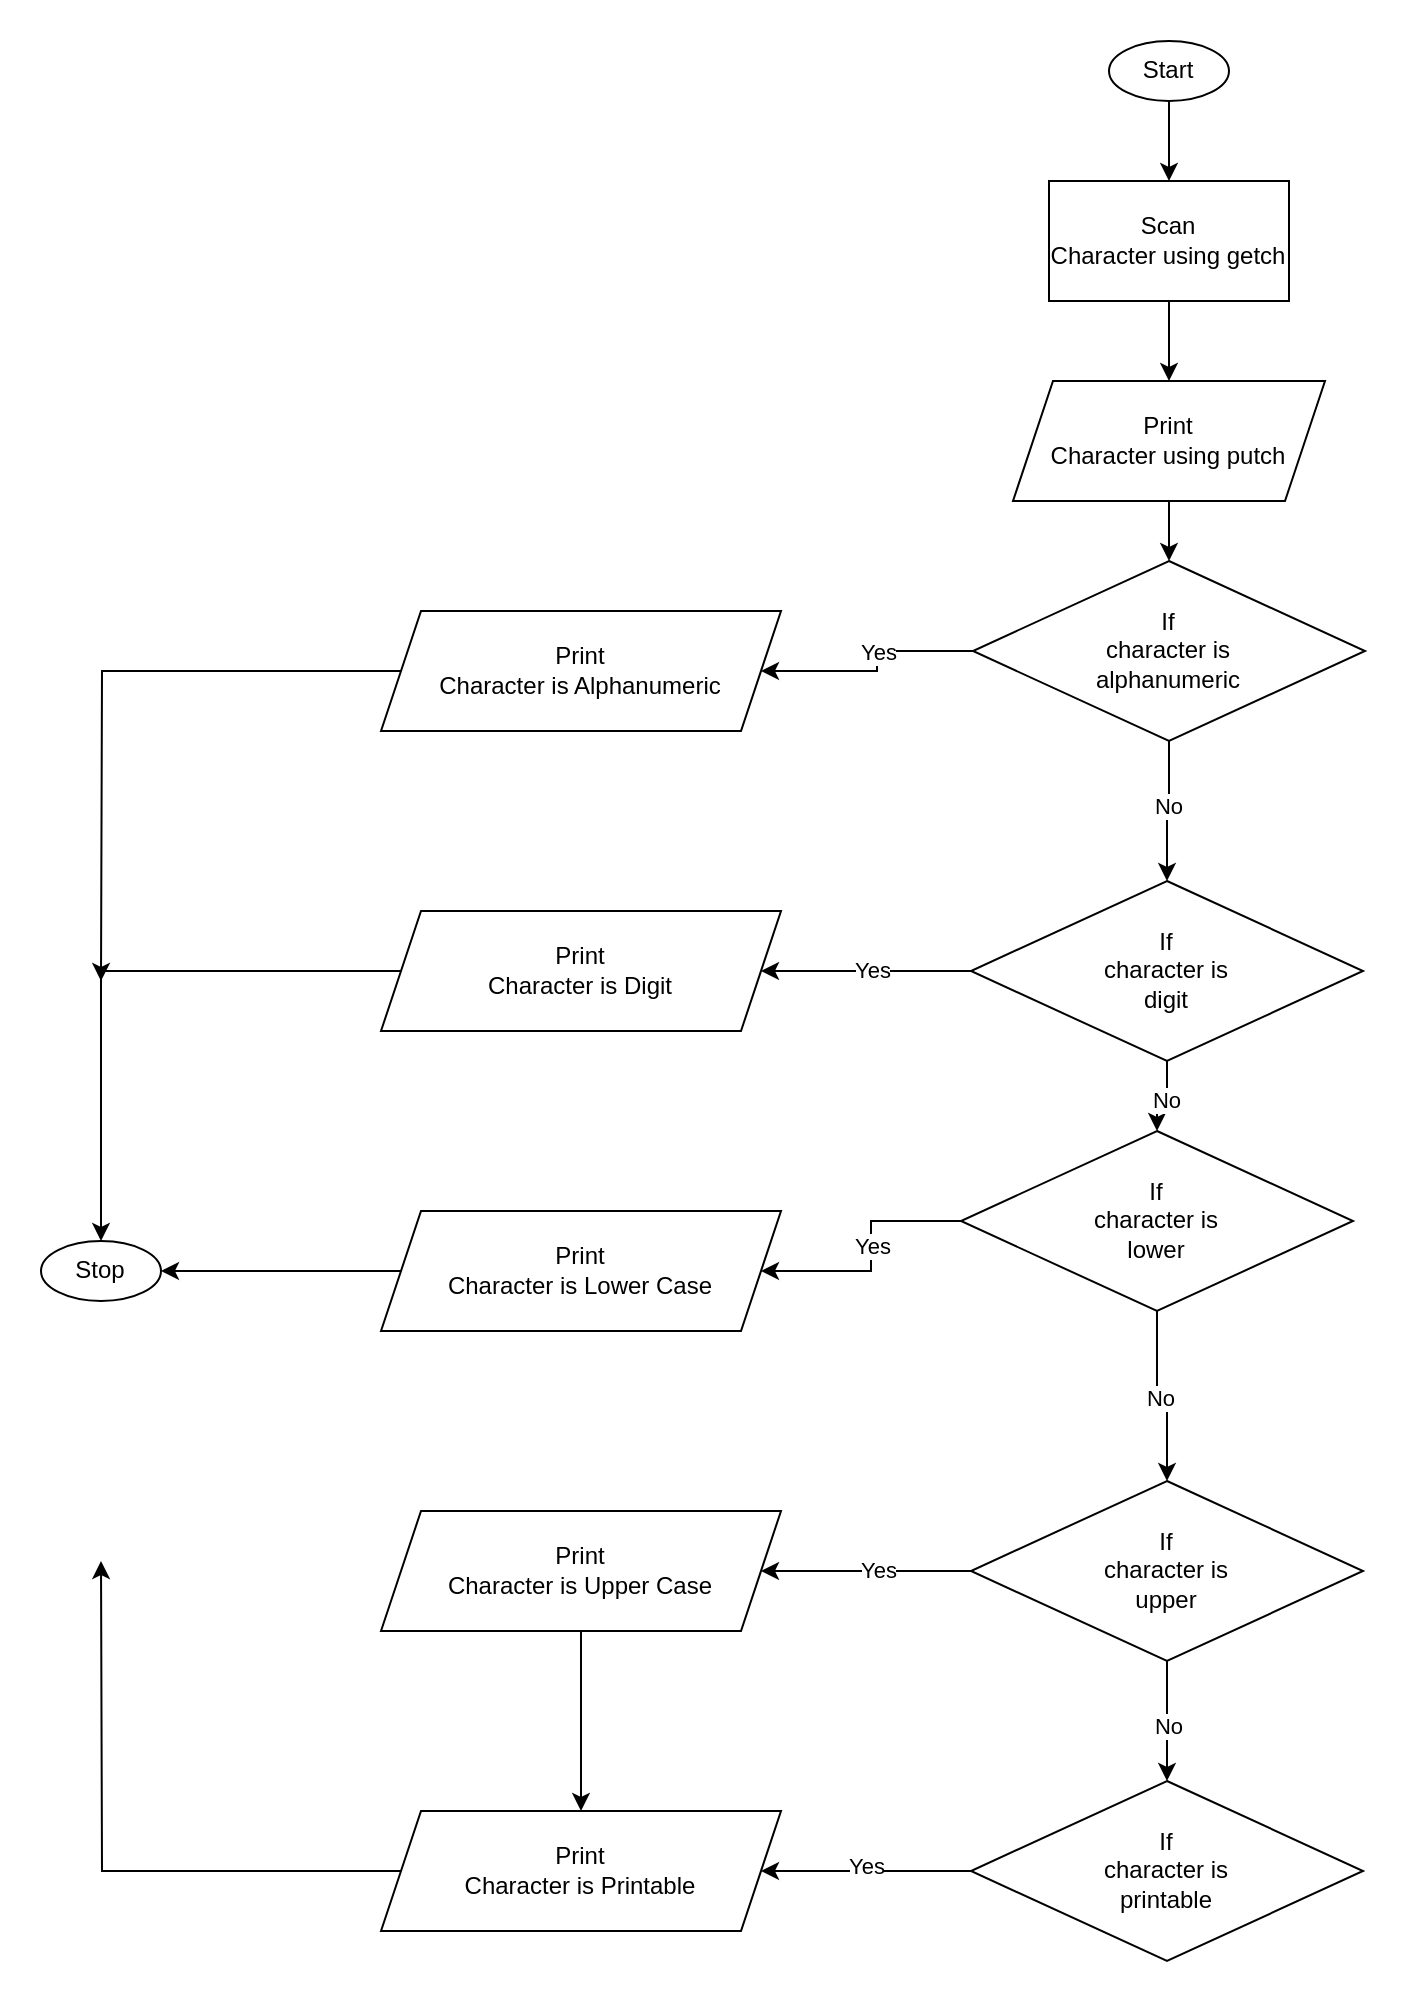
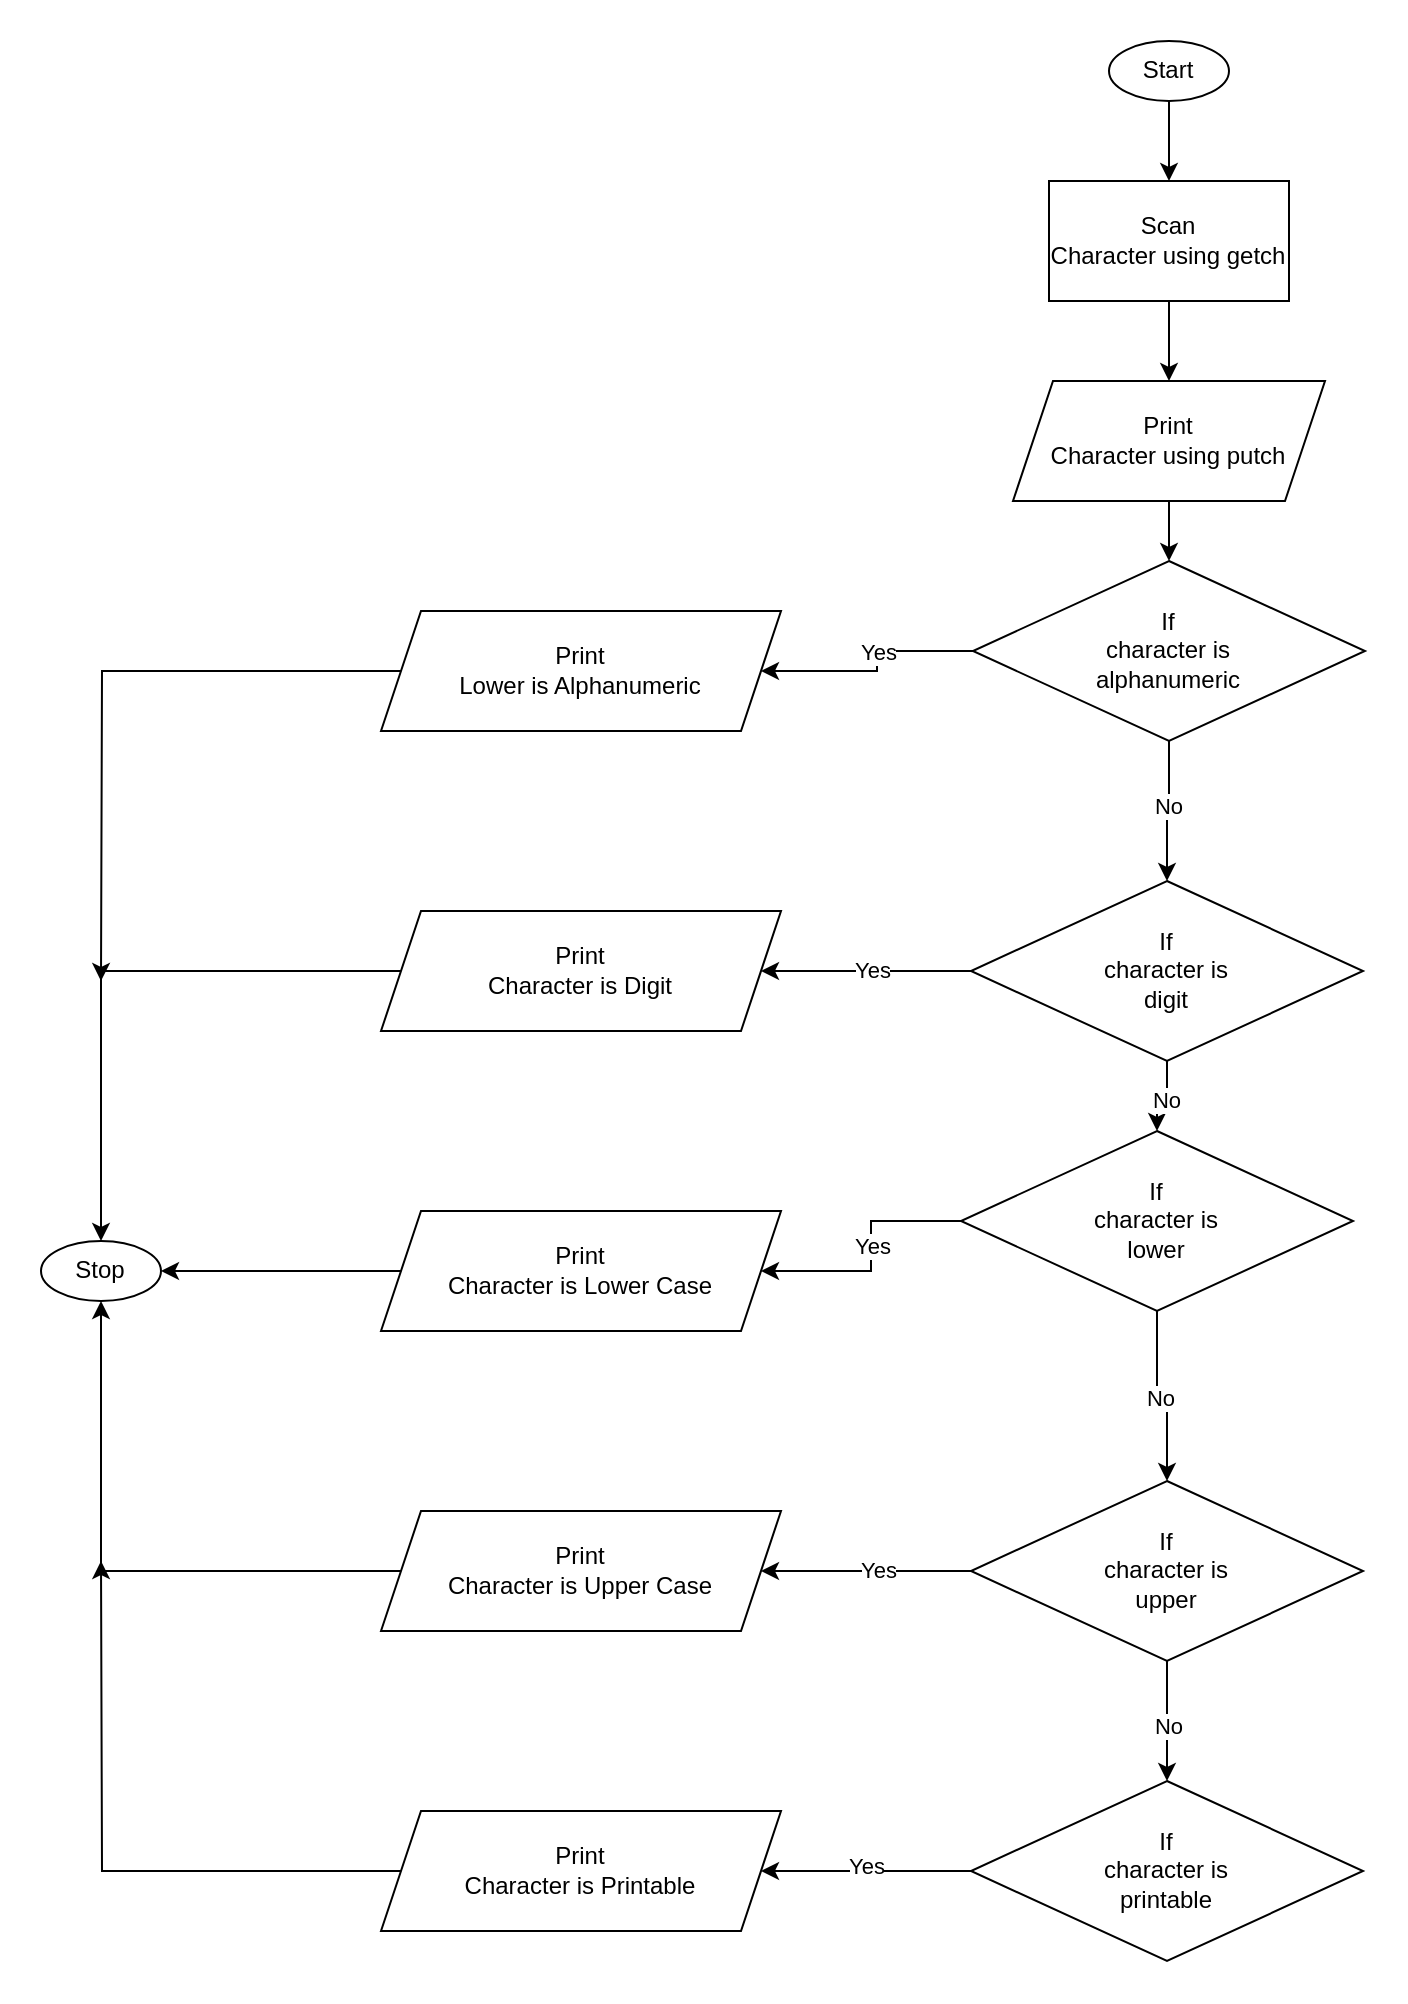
(581, 671) -> (581, 671)
(581, 1714) -> (253, 1571)
